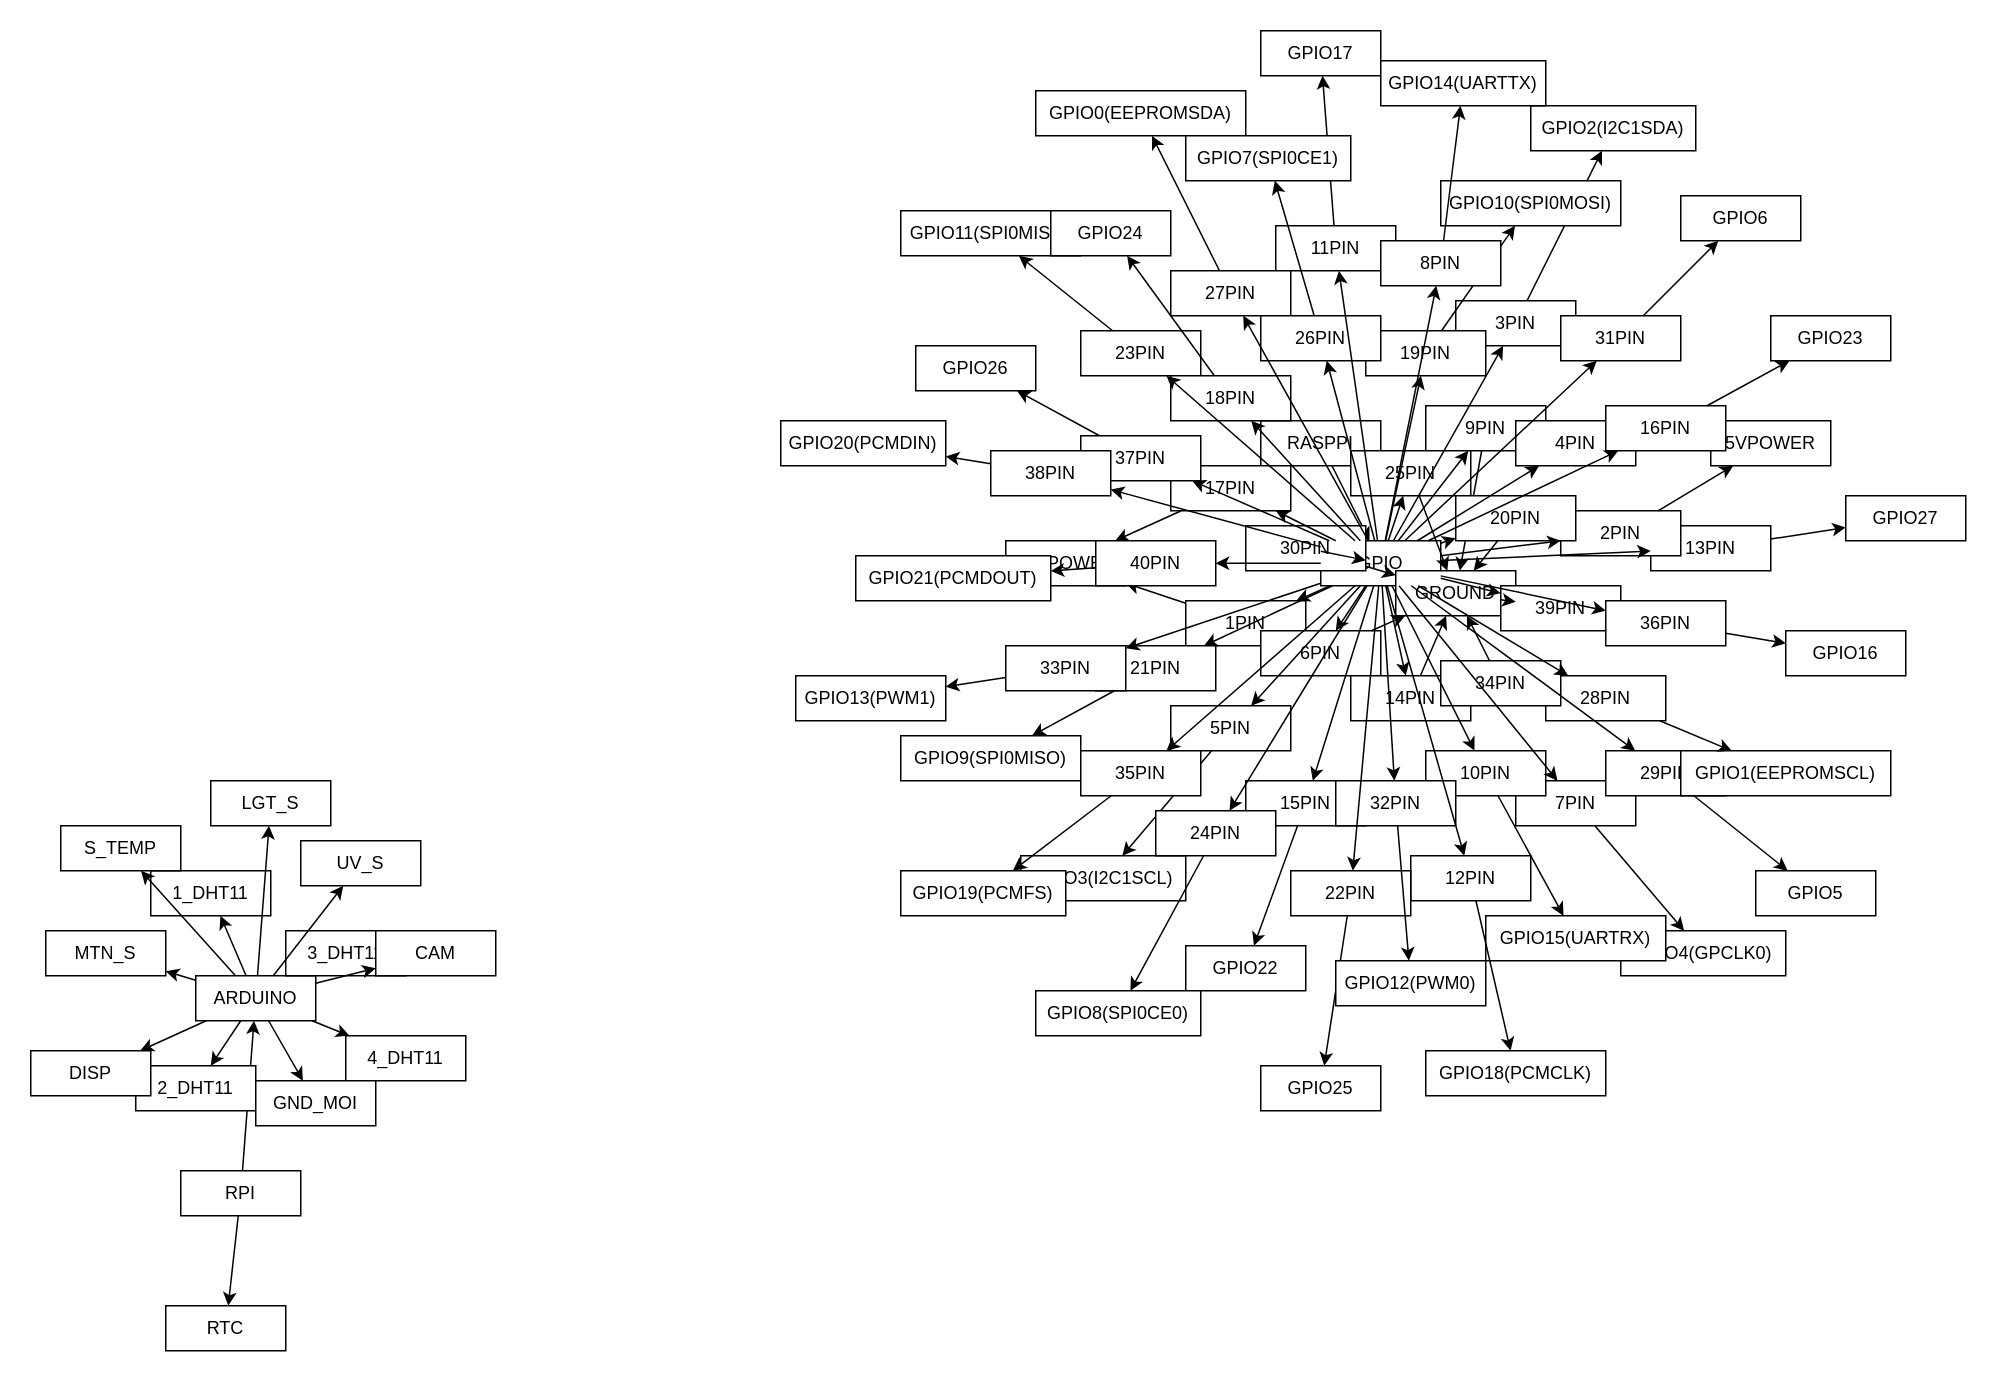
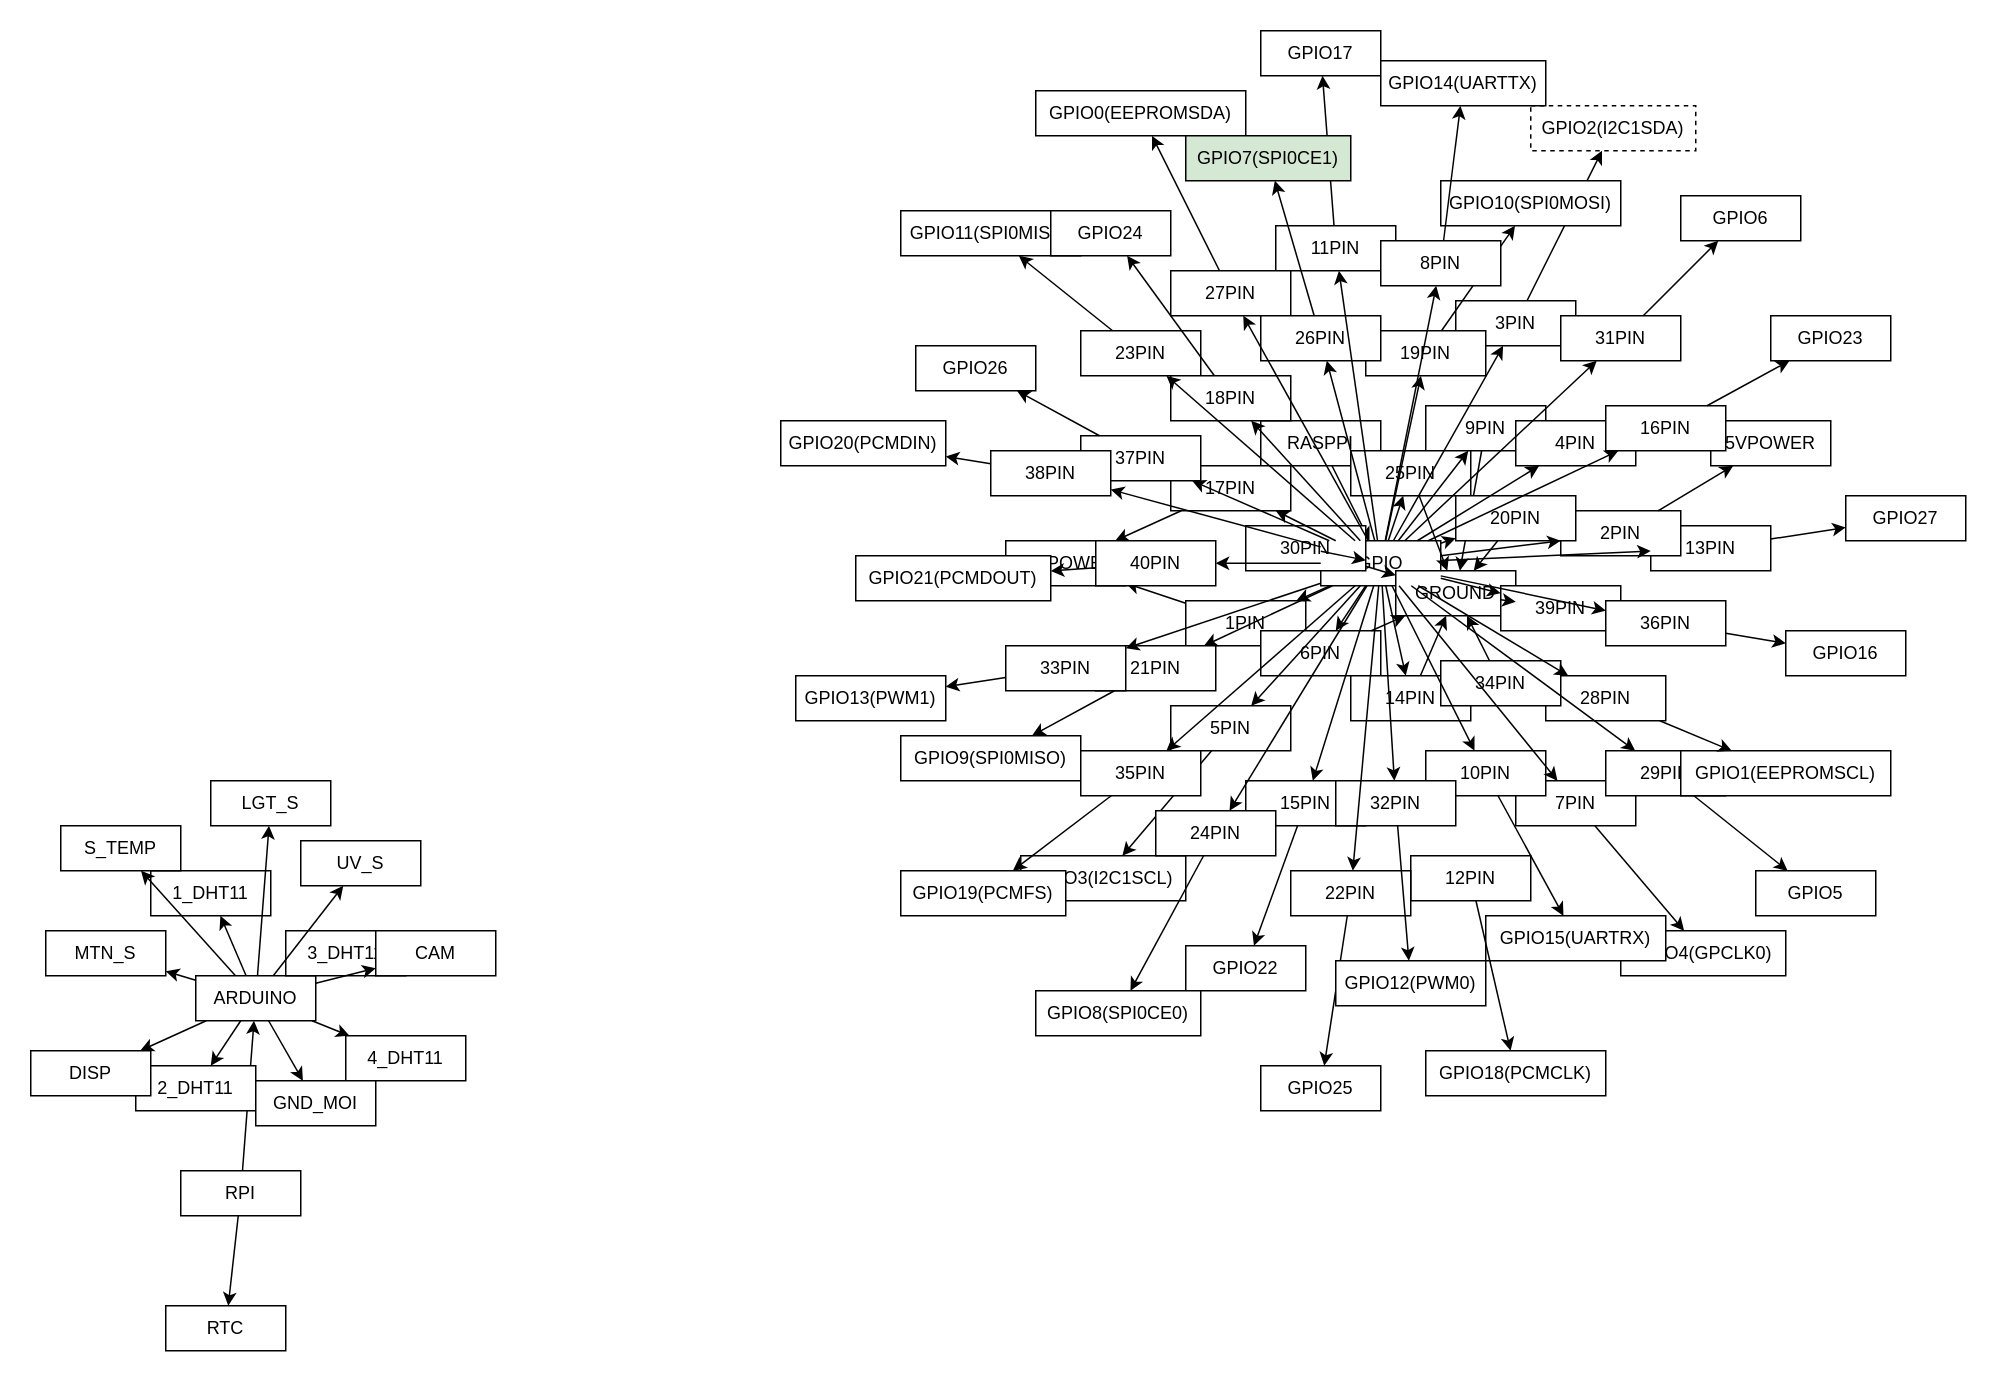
(1613, 128) -> (1613, 128)
(1268, 158) -> (1268, 158)
(1430, 734) -> none
